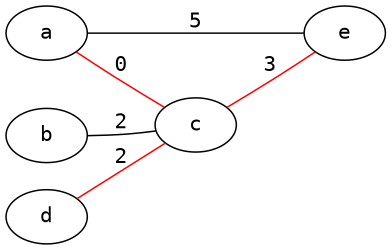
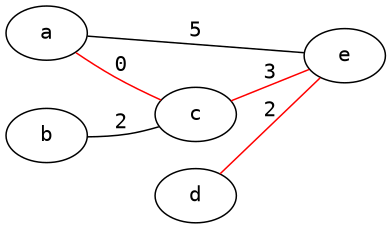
(121, 171) -> (270, 126)
